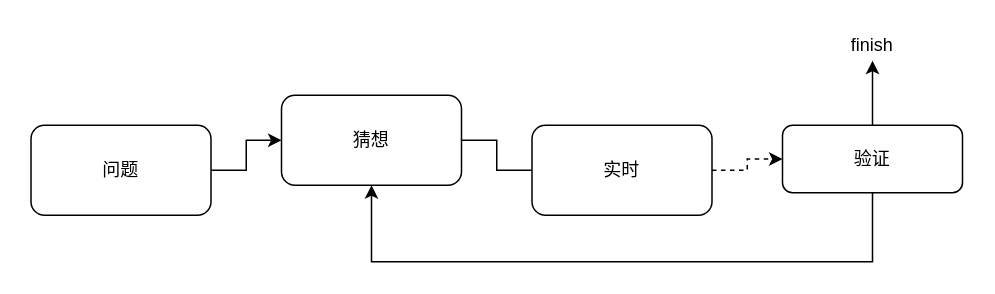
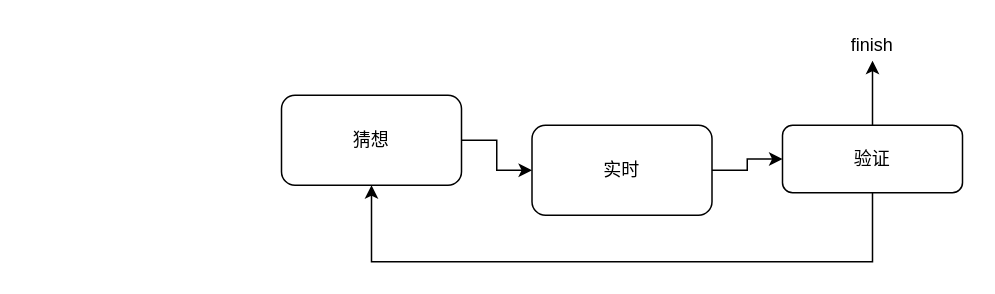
(246, 160) -> none
(747, 168) -> (747, 168)
(121, 170) -> none
(525, 170) -> (520, 170)
